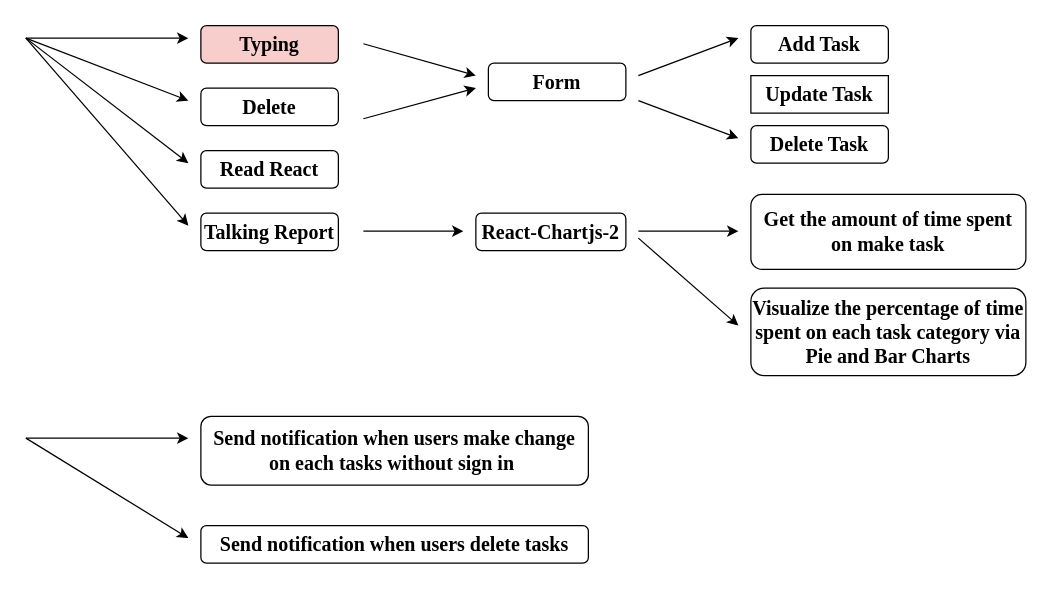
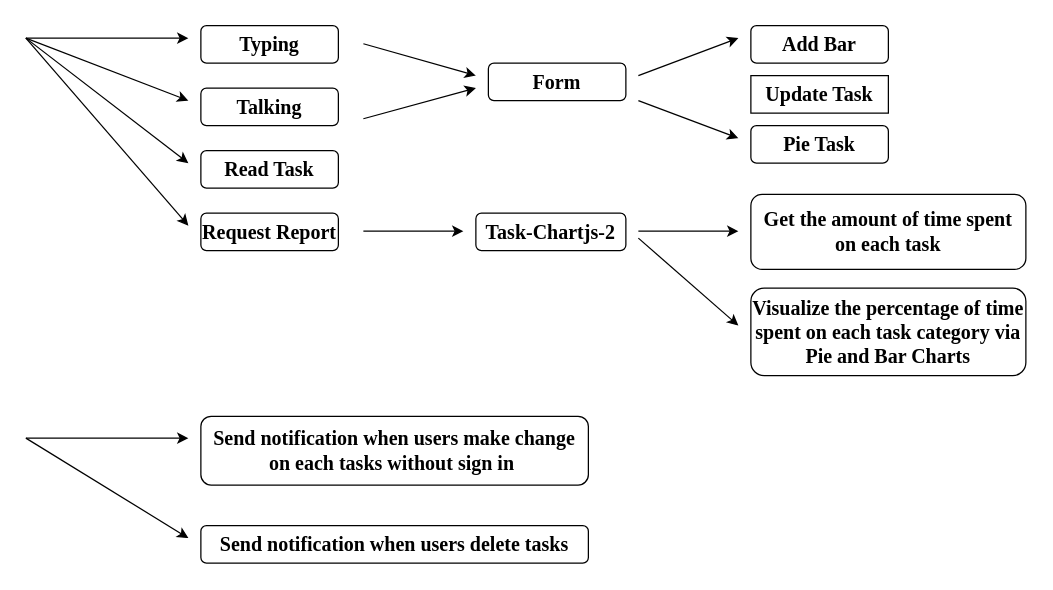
(269, 44) -> (269, 44)
(819, 44) -> (819, 44)
(269, 107) -> (269, 107)
(819, 144) -> (819, 144)
(269, 169) -> (269, 169)
(269, 232) -> (269, 232)
(551, 232) -> (551, 232)
(888, 232) -> (888, 232)
